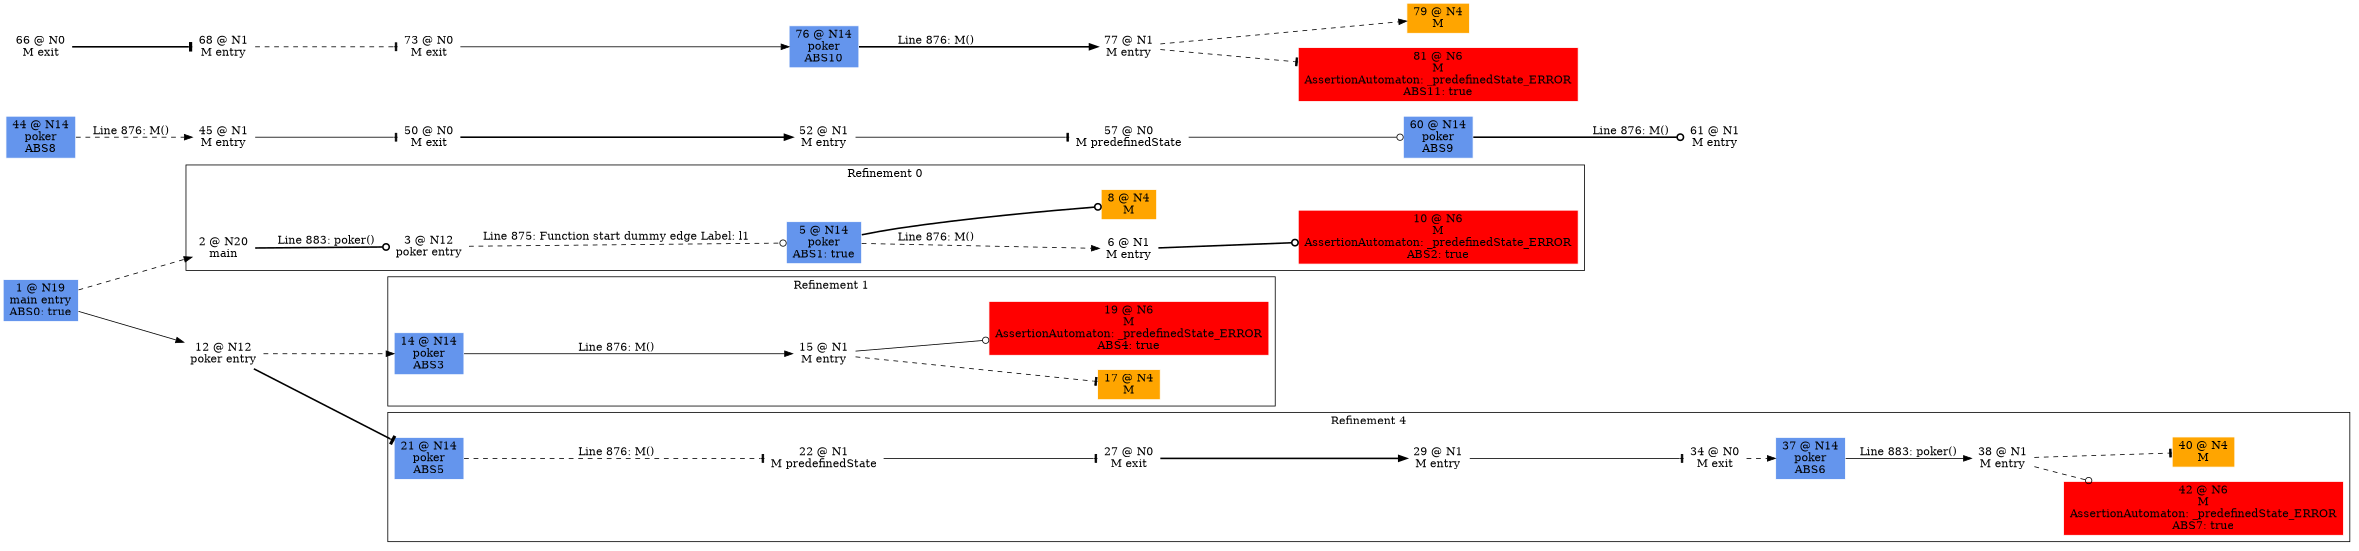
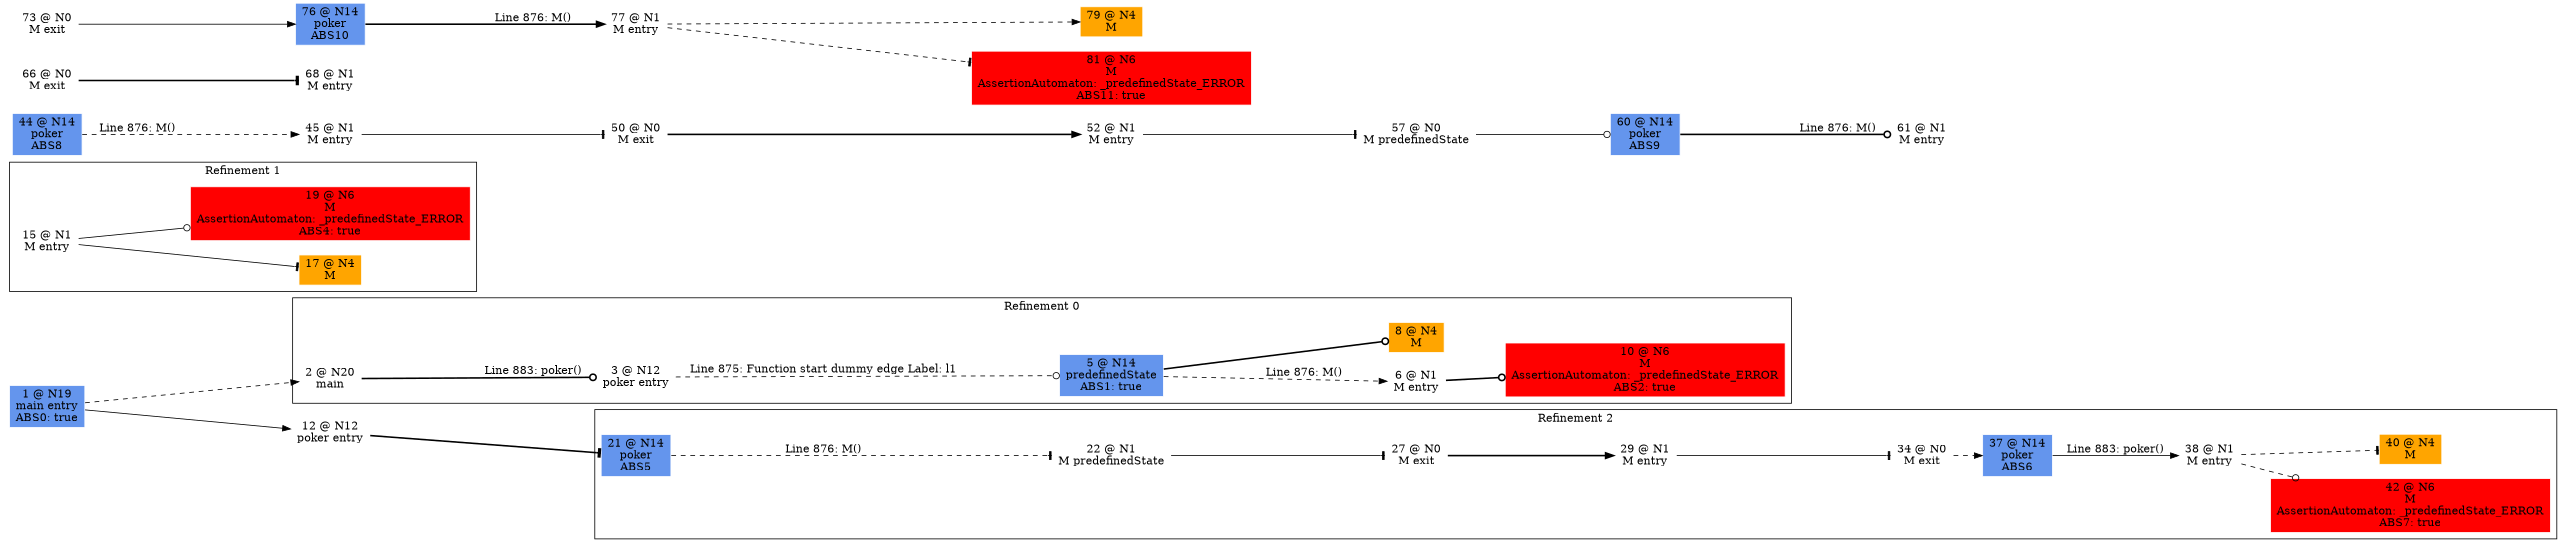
(324, 47) -> none
(824, 243) -> (1111, 376)
(429, 354) -> none
(974, 369) -> (187, 256)
(1369, 422) -> (1576, 419)
